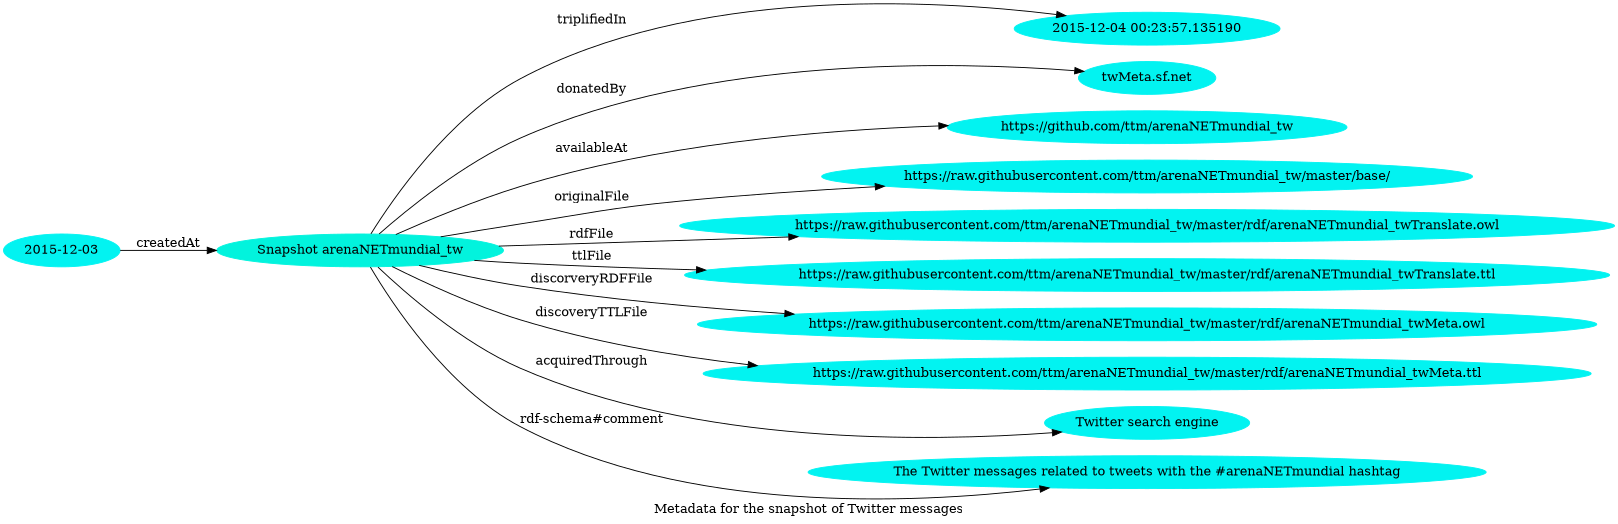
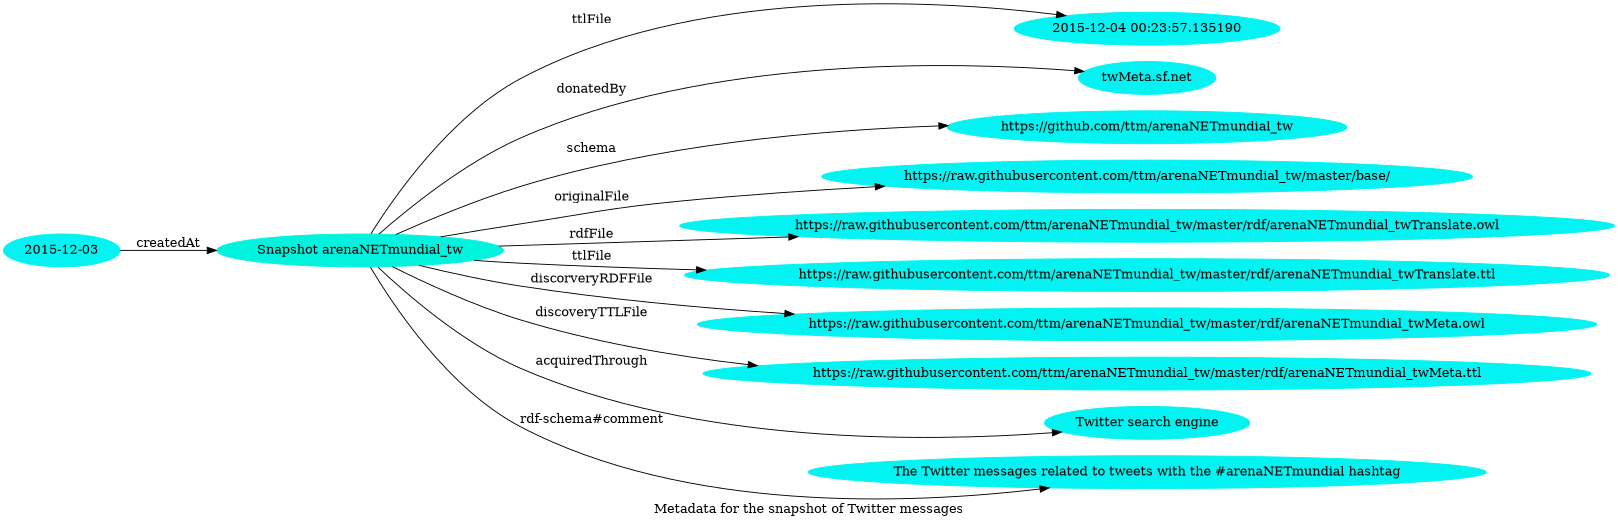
(592, 20) -> (592, 20)
(592, 149) -> (592, 149)
